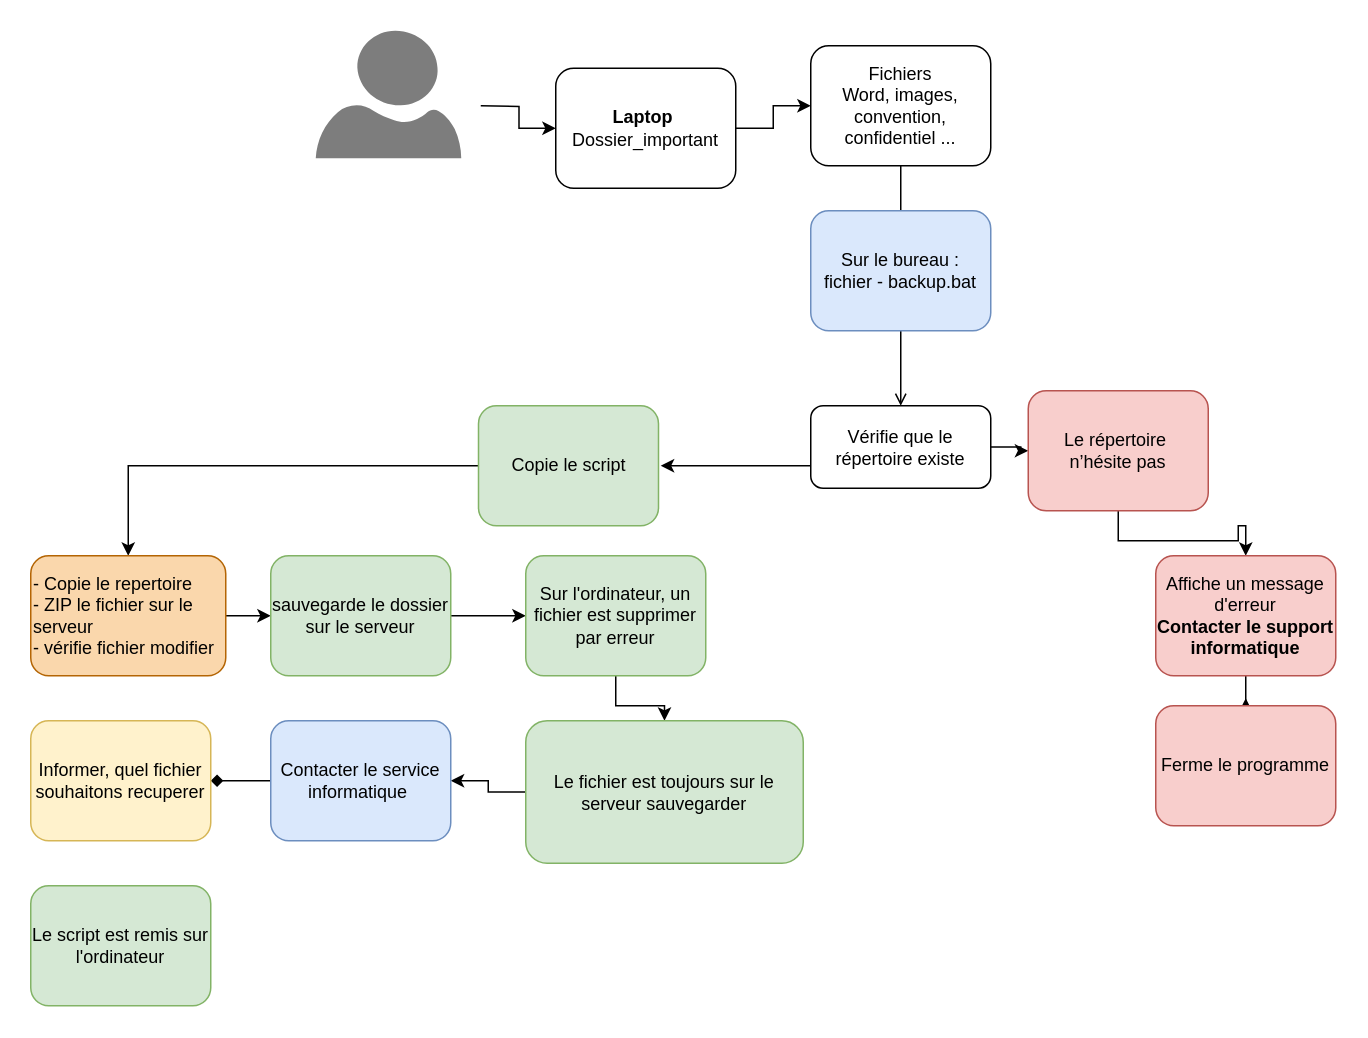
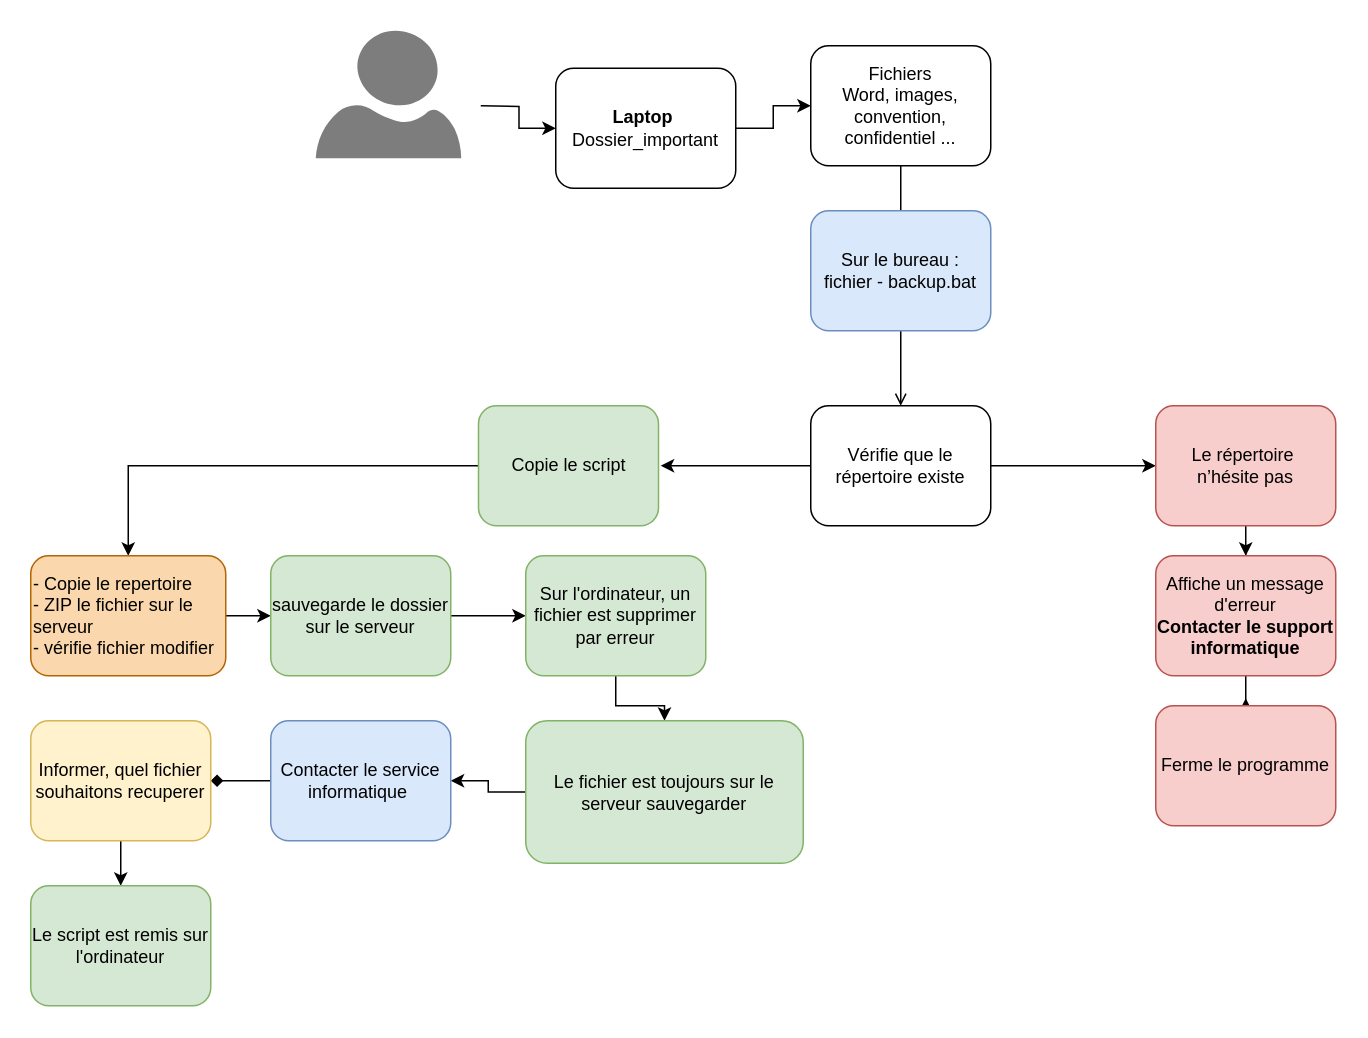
(901, 447) -> (901, 466)
(1118, 451) -> (1246, 466)
none -> (121, 869)
